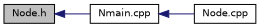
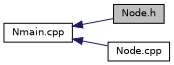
(77, 14) -> (98, 21)
